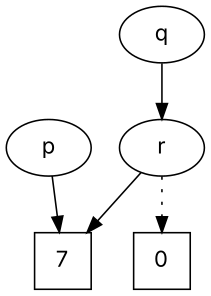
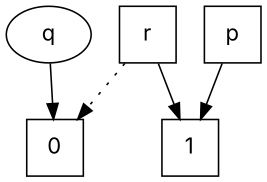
(162, 83) -> (51, 83)
(49, 148) -> (233, 35)
(162, 148) -> (148, 35)
(63, 261) -> (190, 148)
